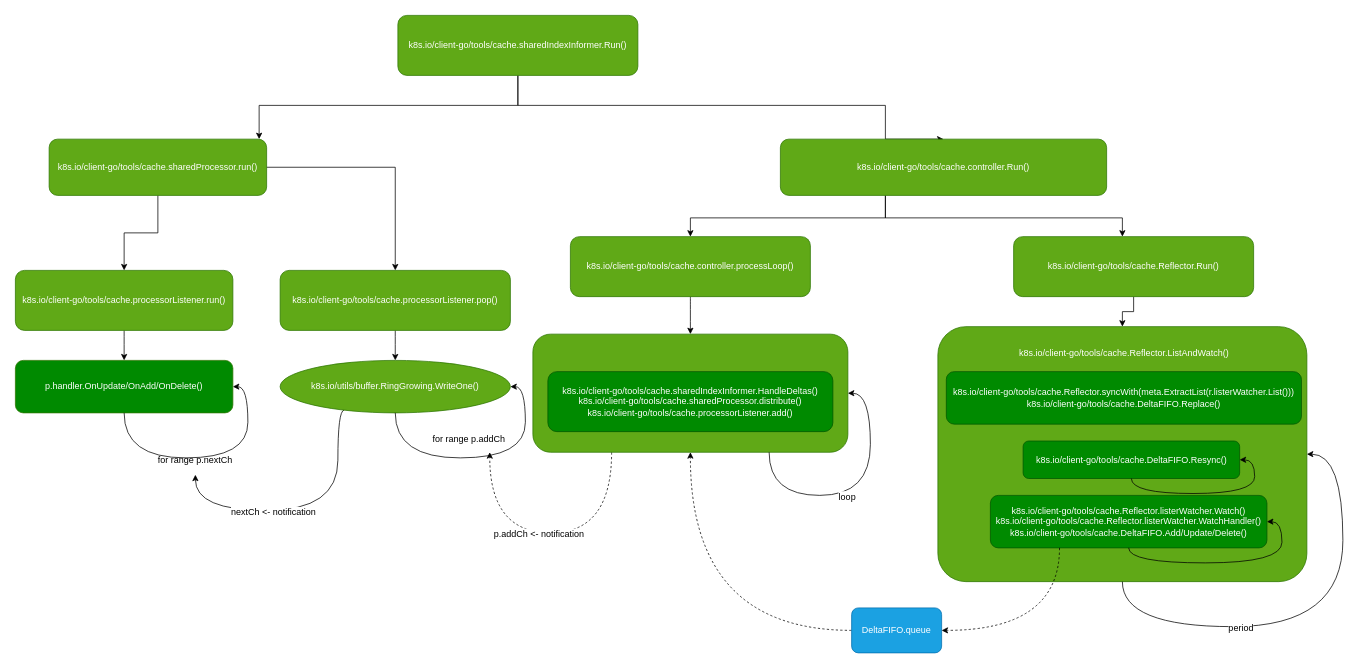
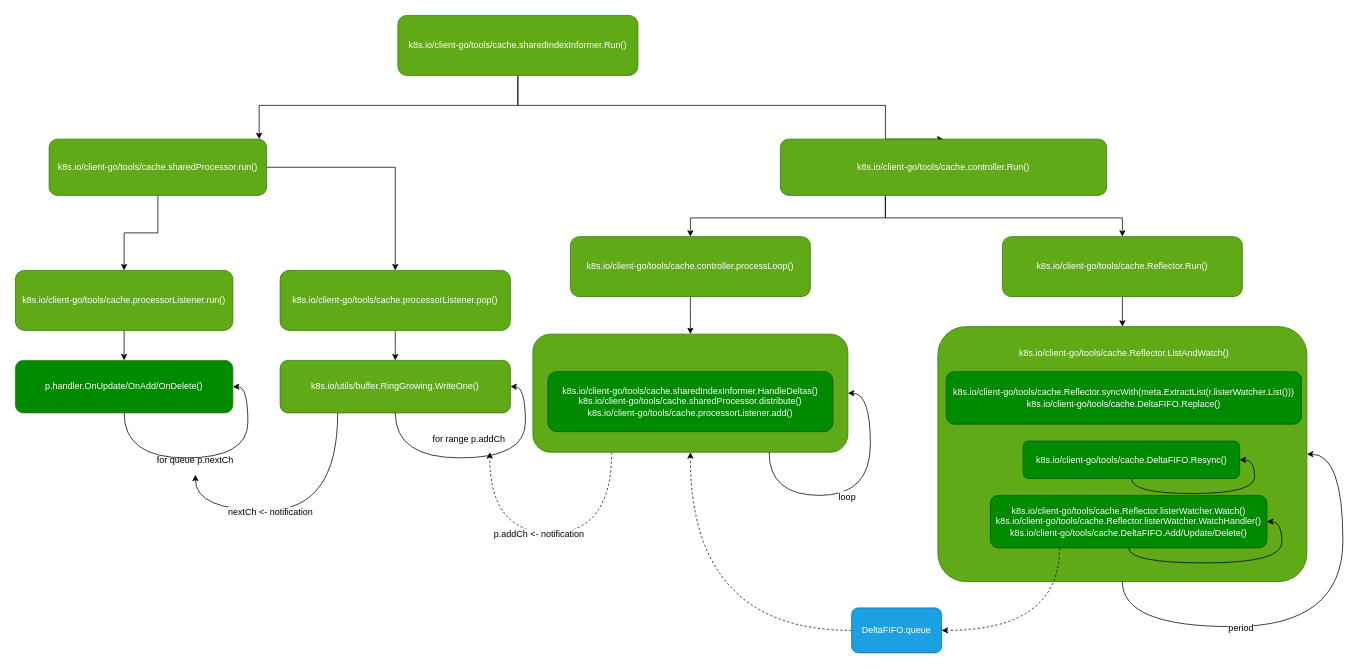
(1134, 267) -> (1122, 267)
(395, 387) -> (395, 387)
(195, 460) -> (195, 460)
